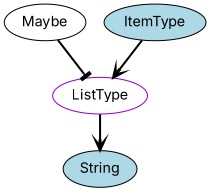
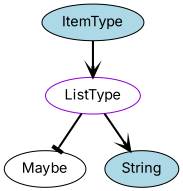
(71, 57) -> (70, 130)
